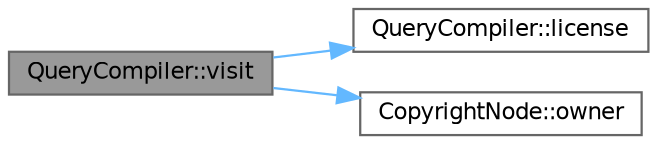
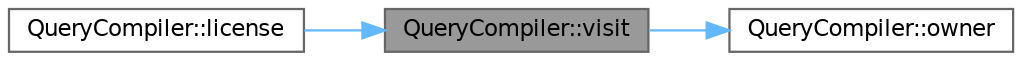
(302, 54) -> (333, 30)
(501, 114) -> (871, 30)
